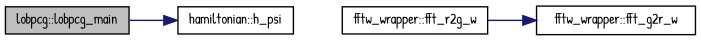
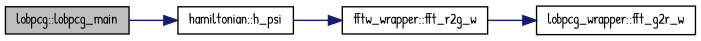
none -> (311, 20)
(616, 20) -> (616, 20)
